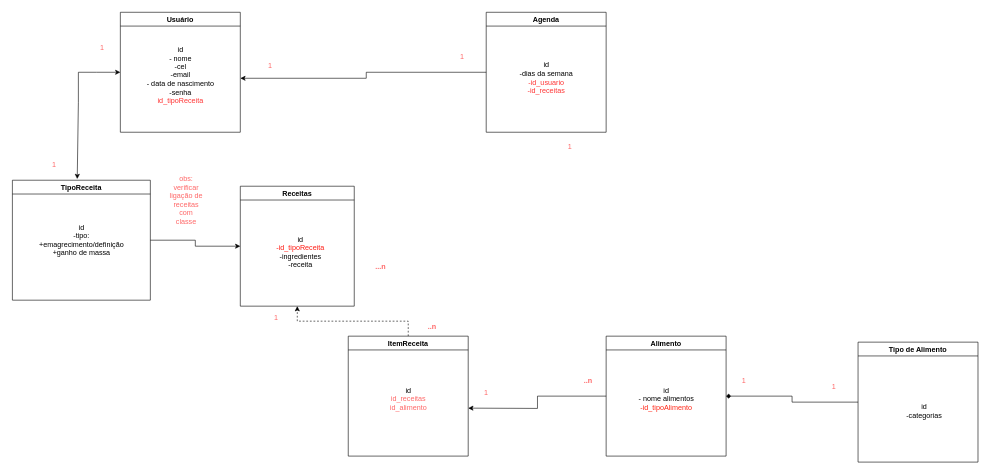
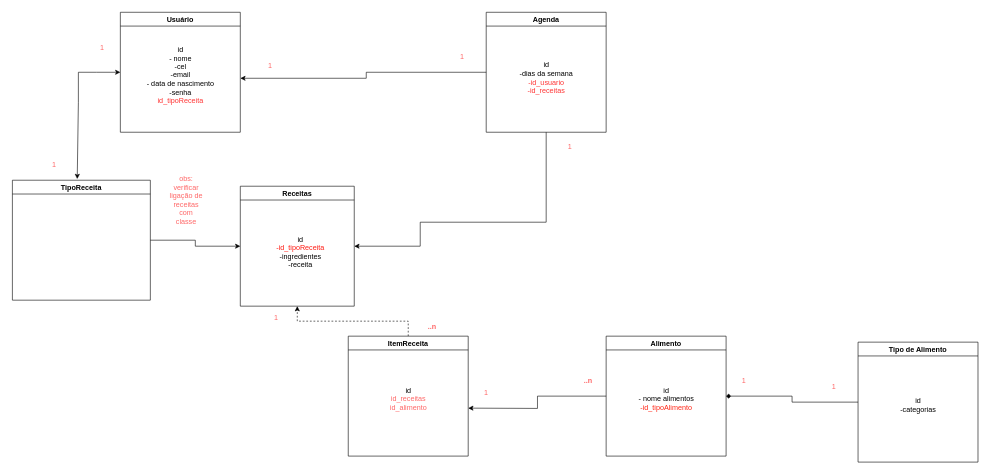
none -> (420, 222)
(81, 240) -> none
(381, 267) -> none
(924, 411) -> (918, 405)
